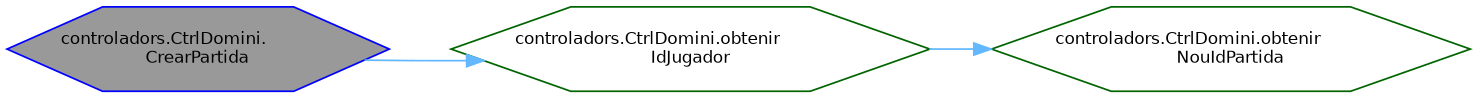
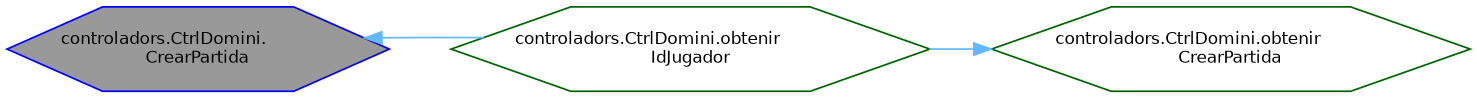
(1231, 49) -> (1231, 49)
(416, 61) -> (433, 37)
